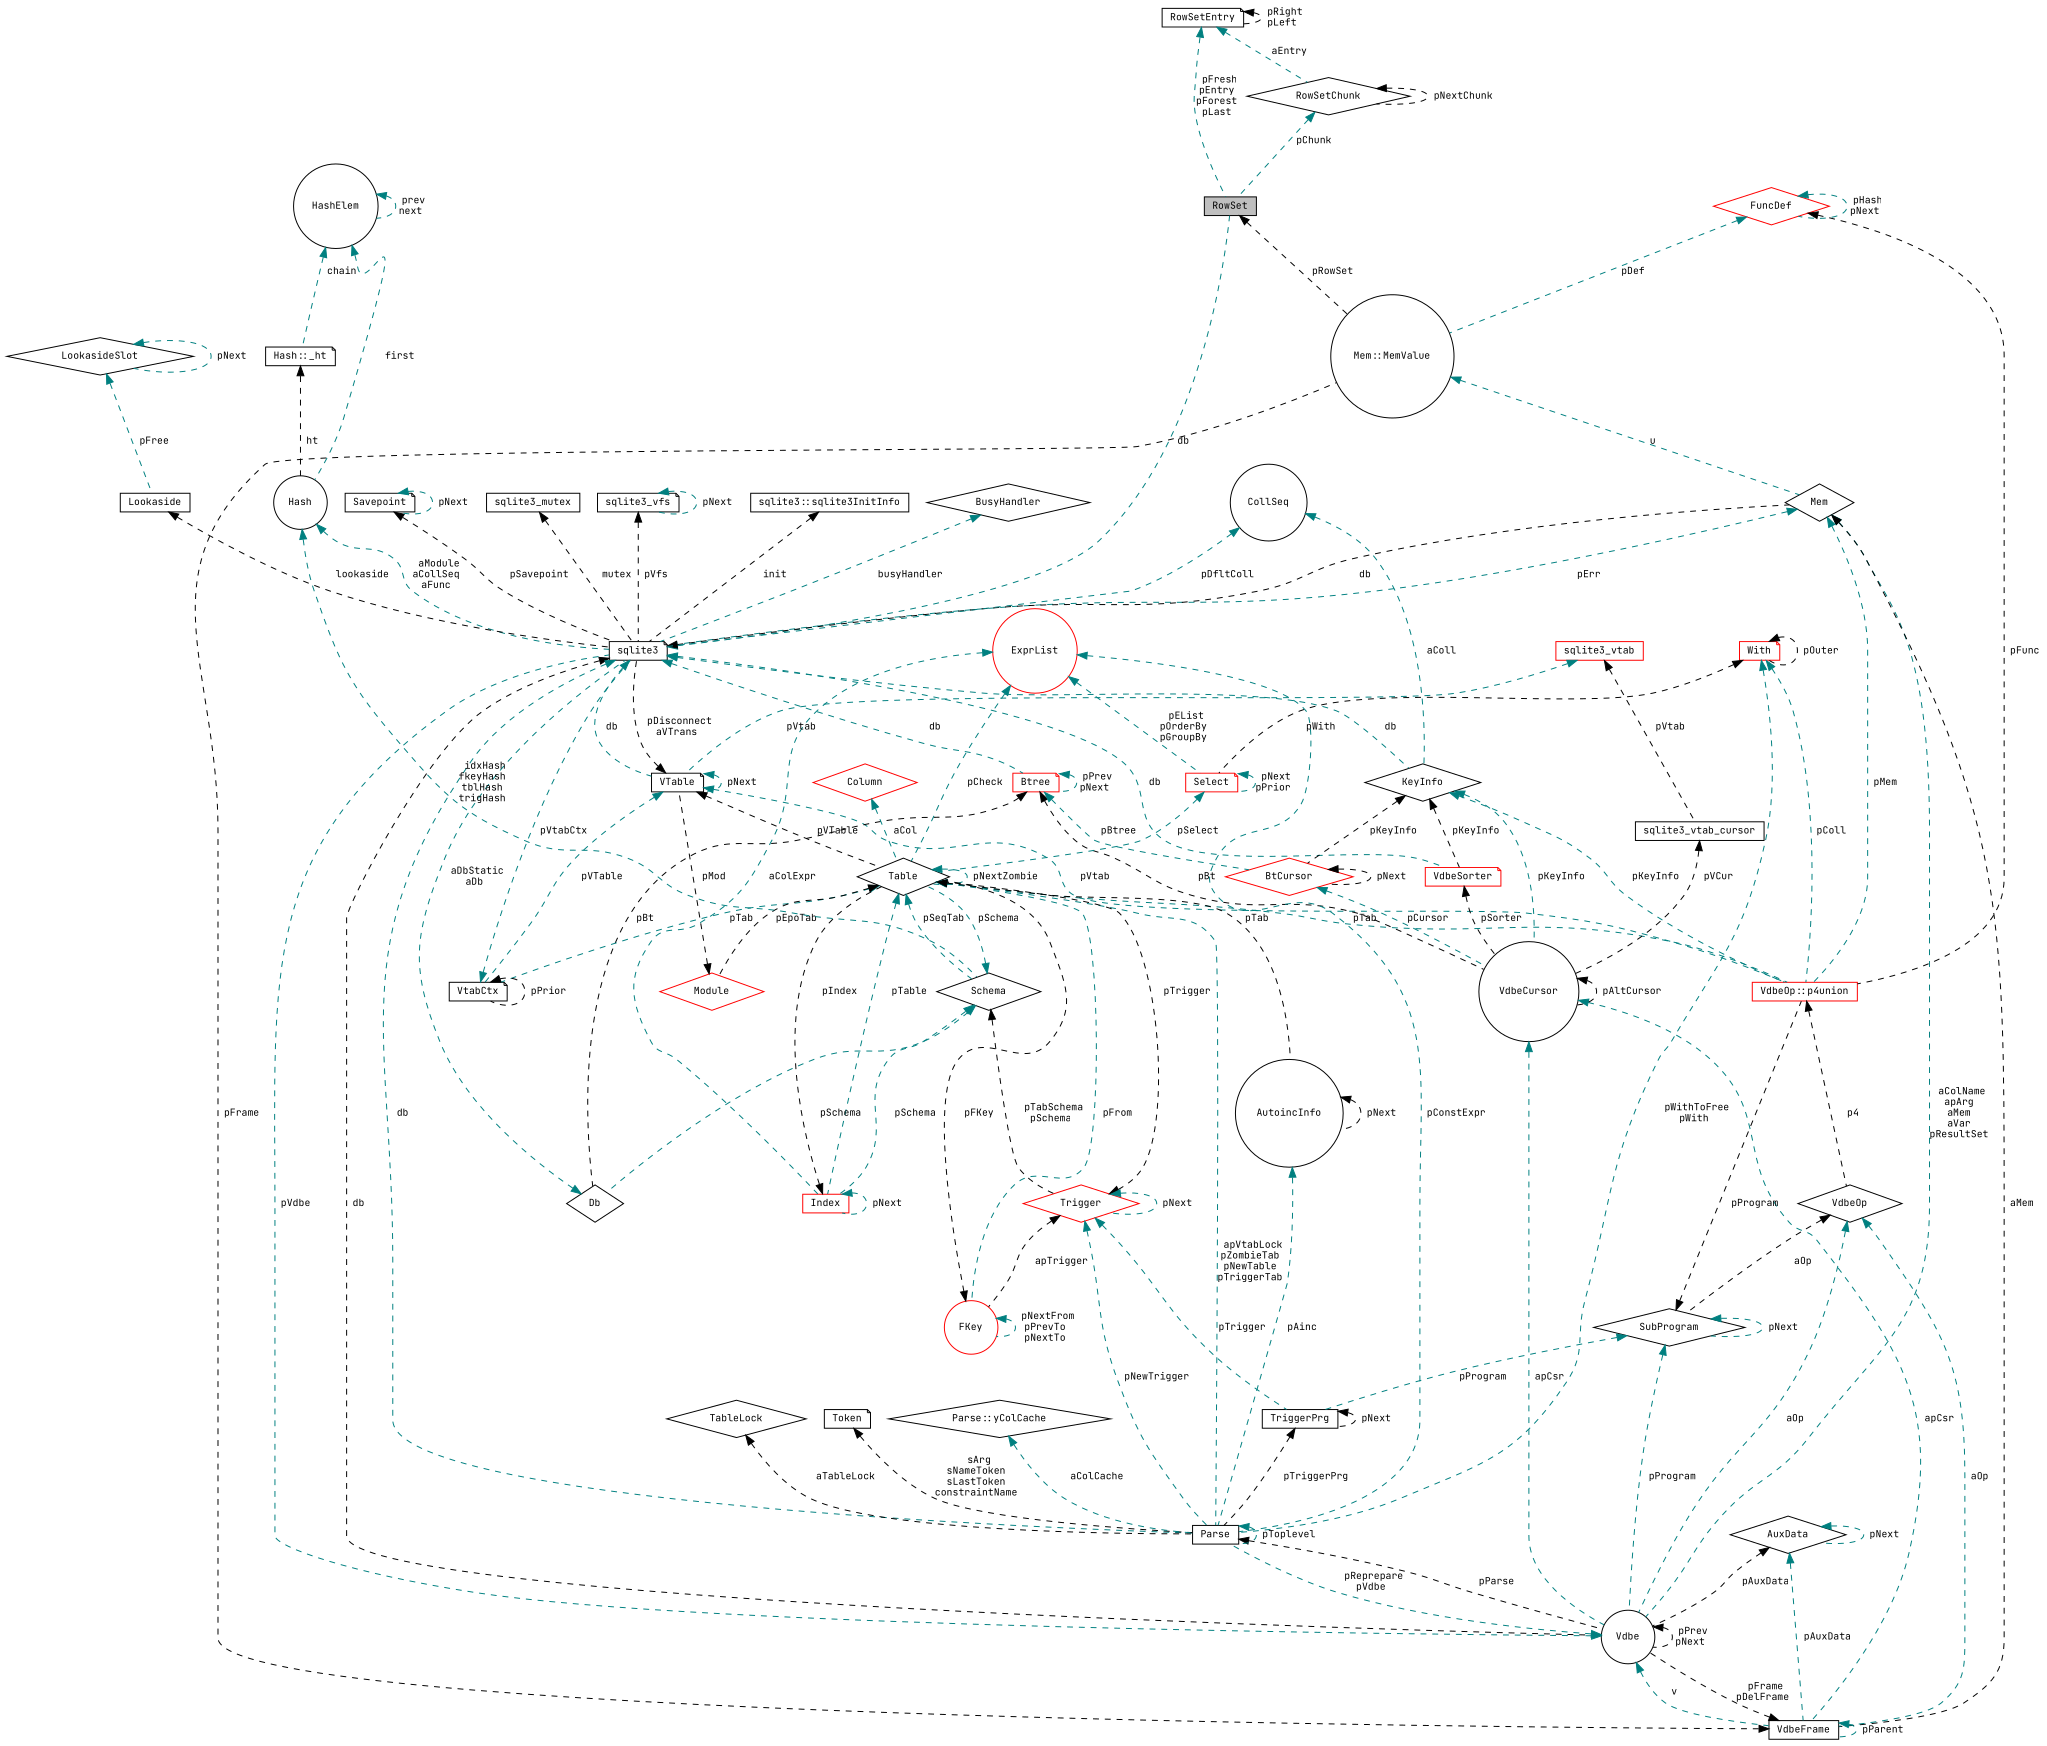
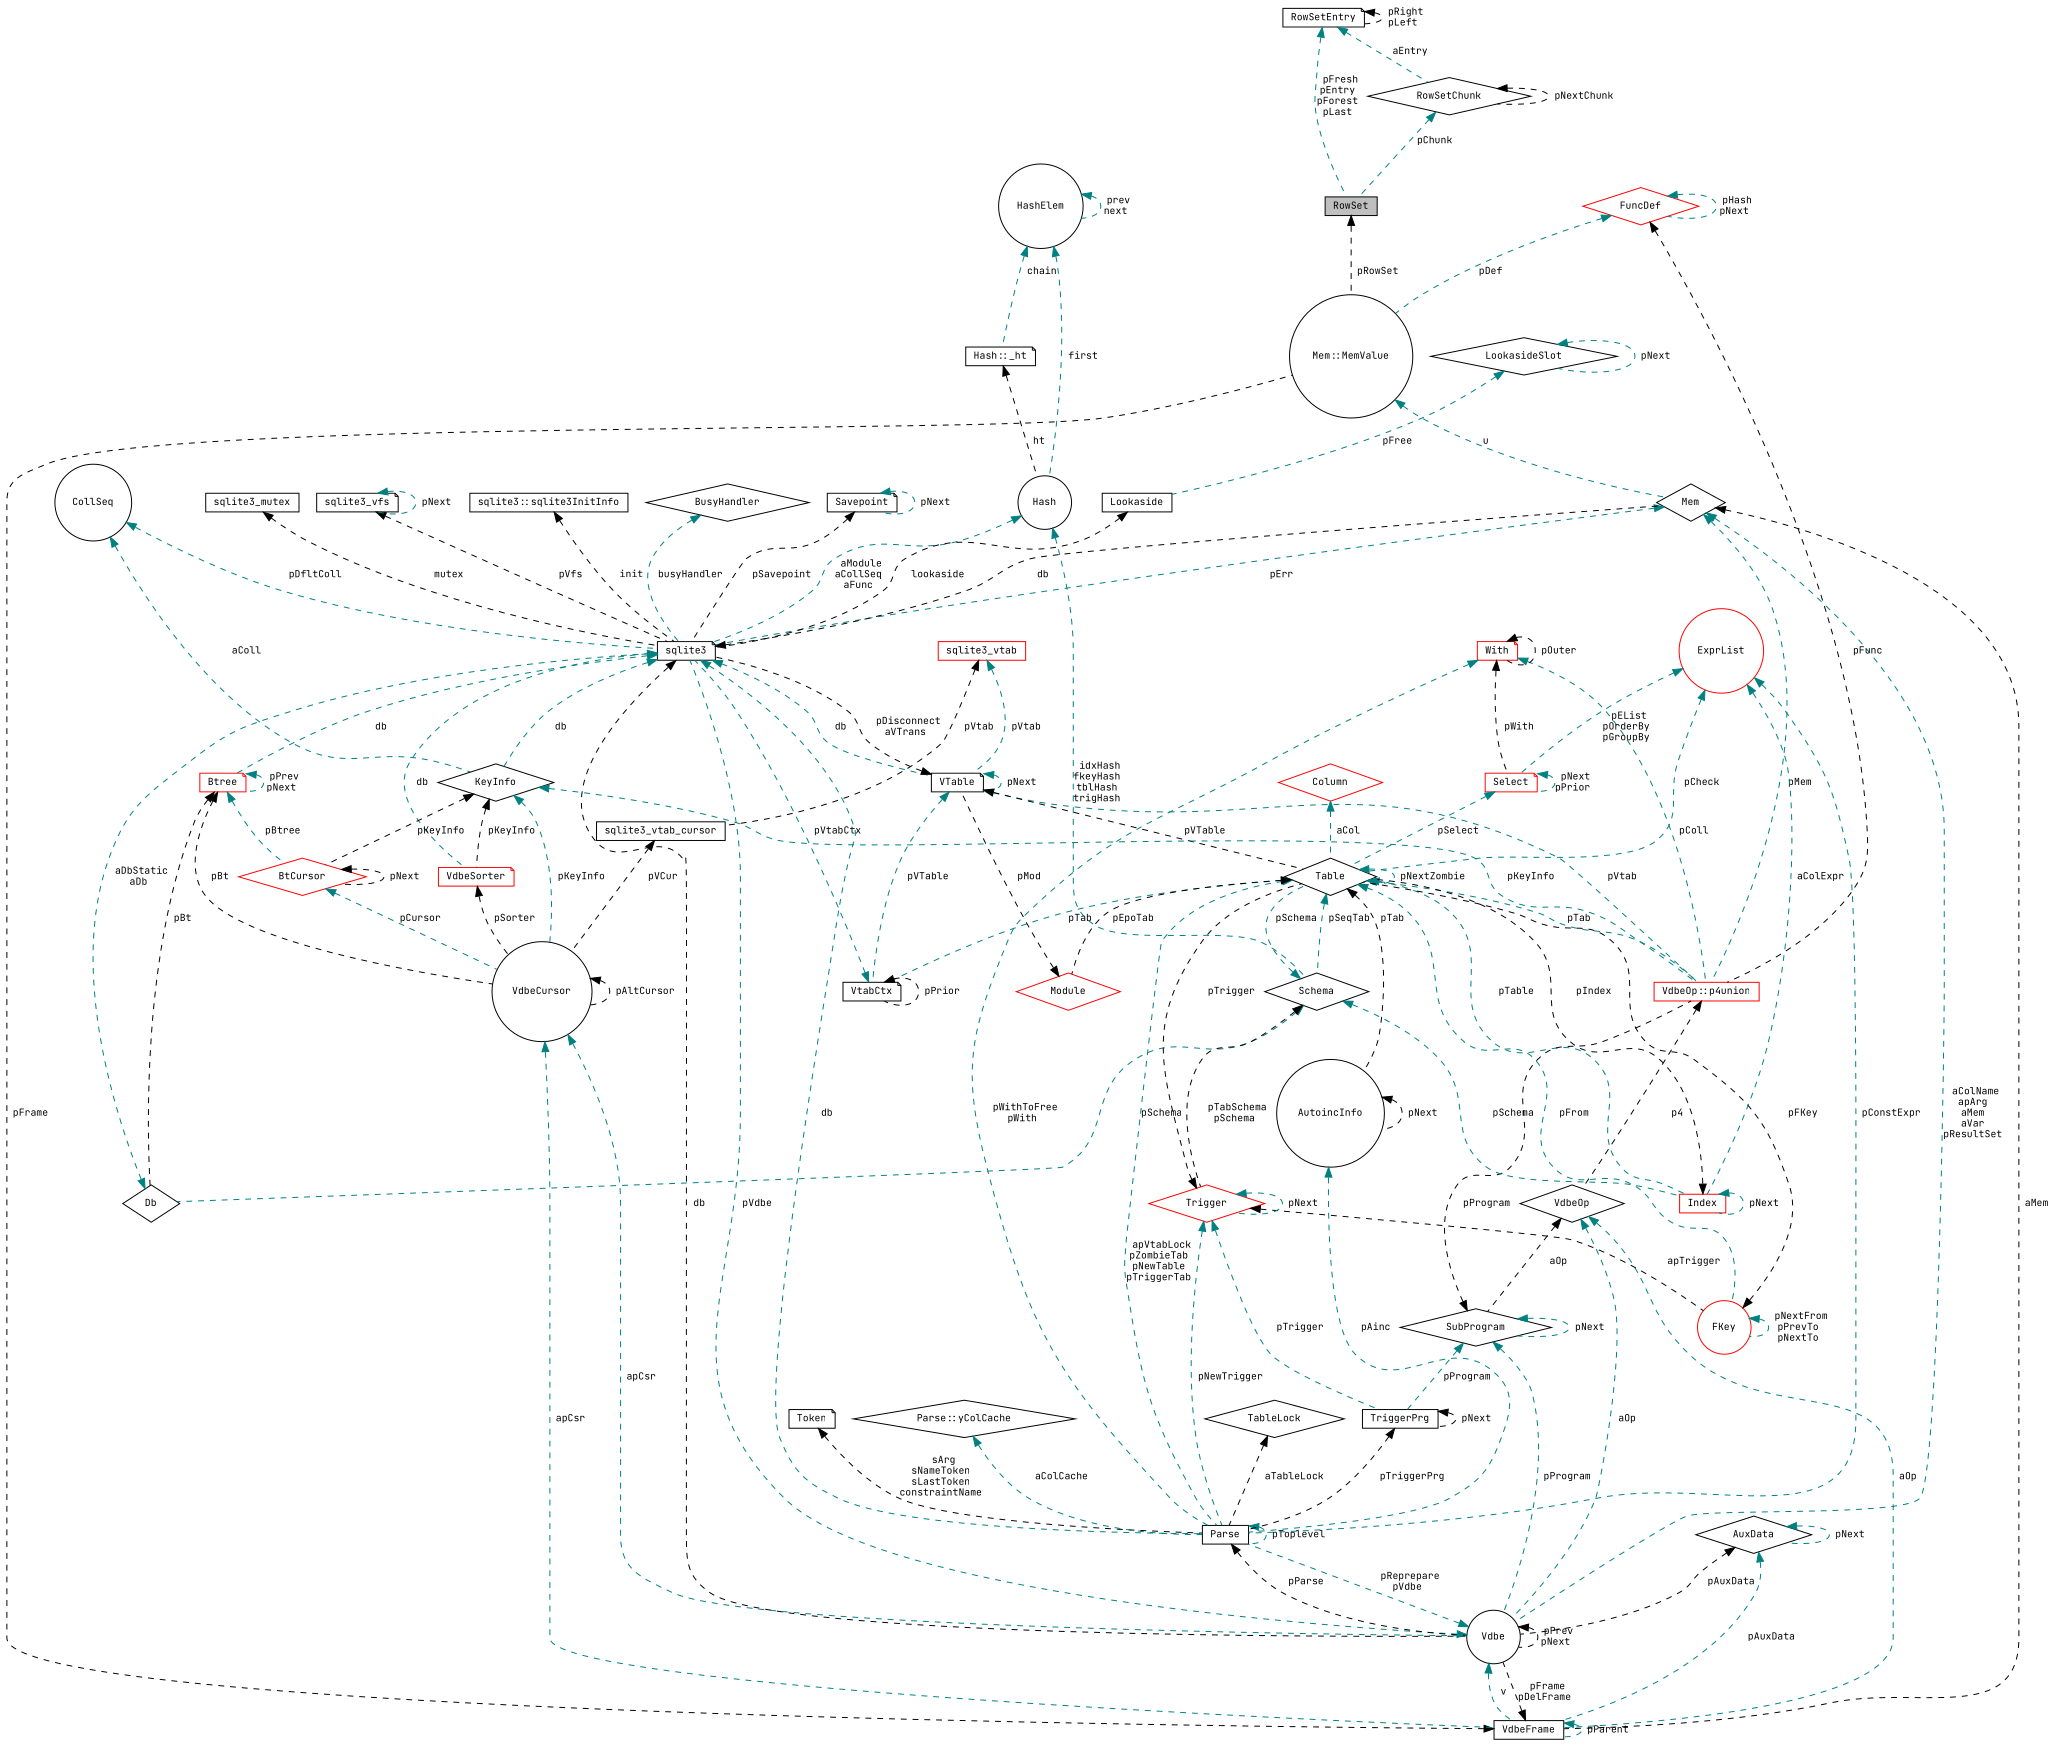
(1065, 563) -> none
